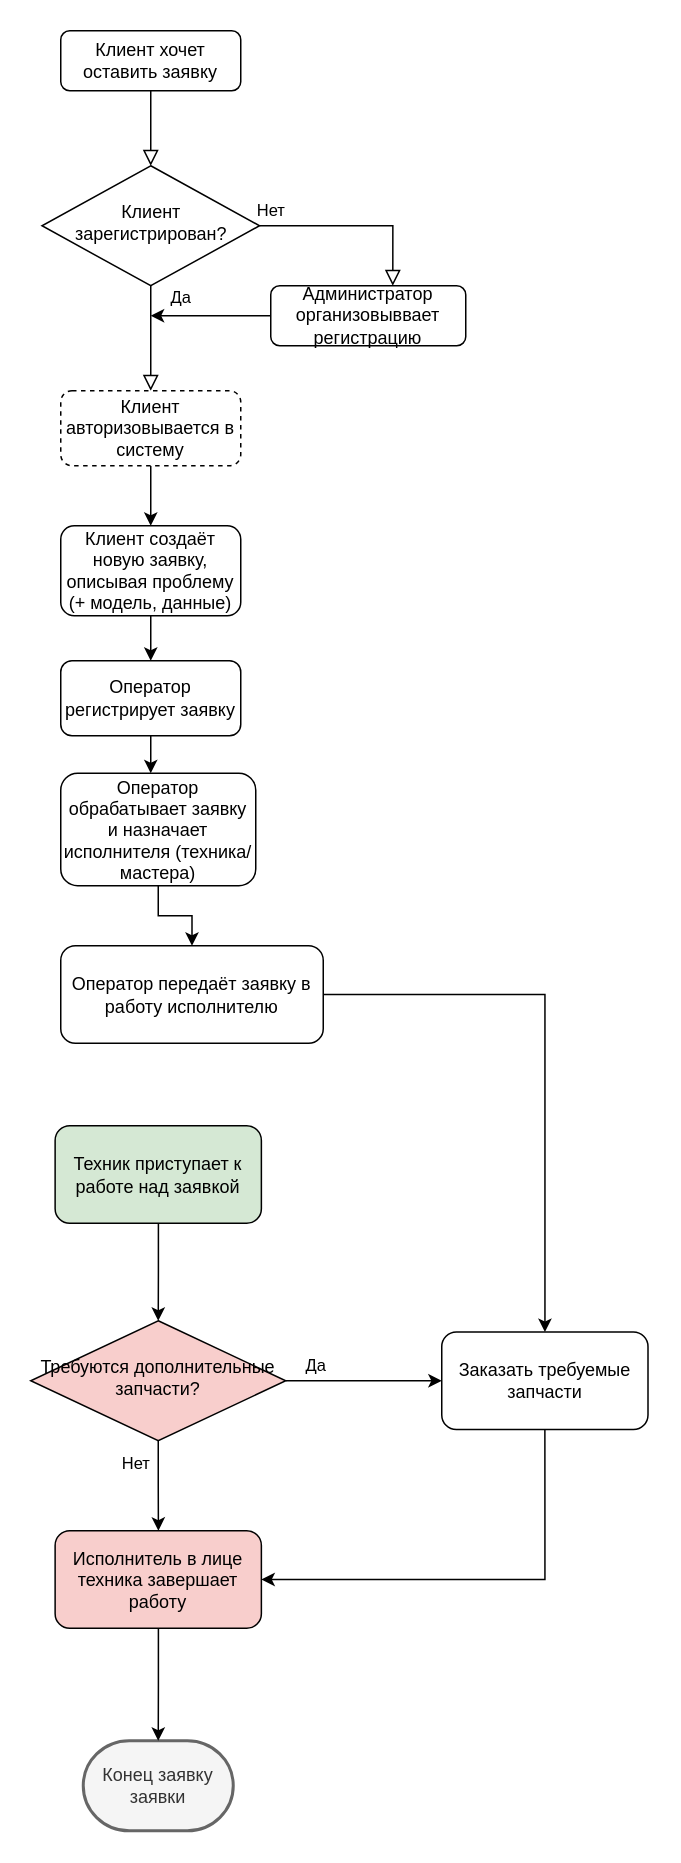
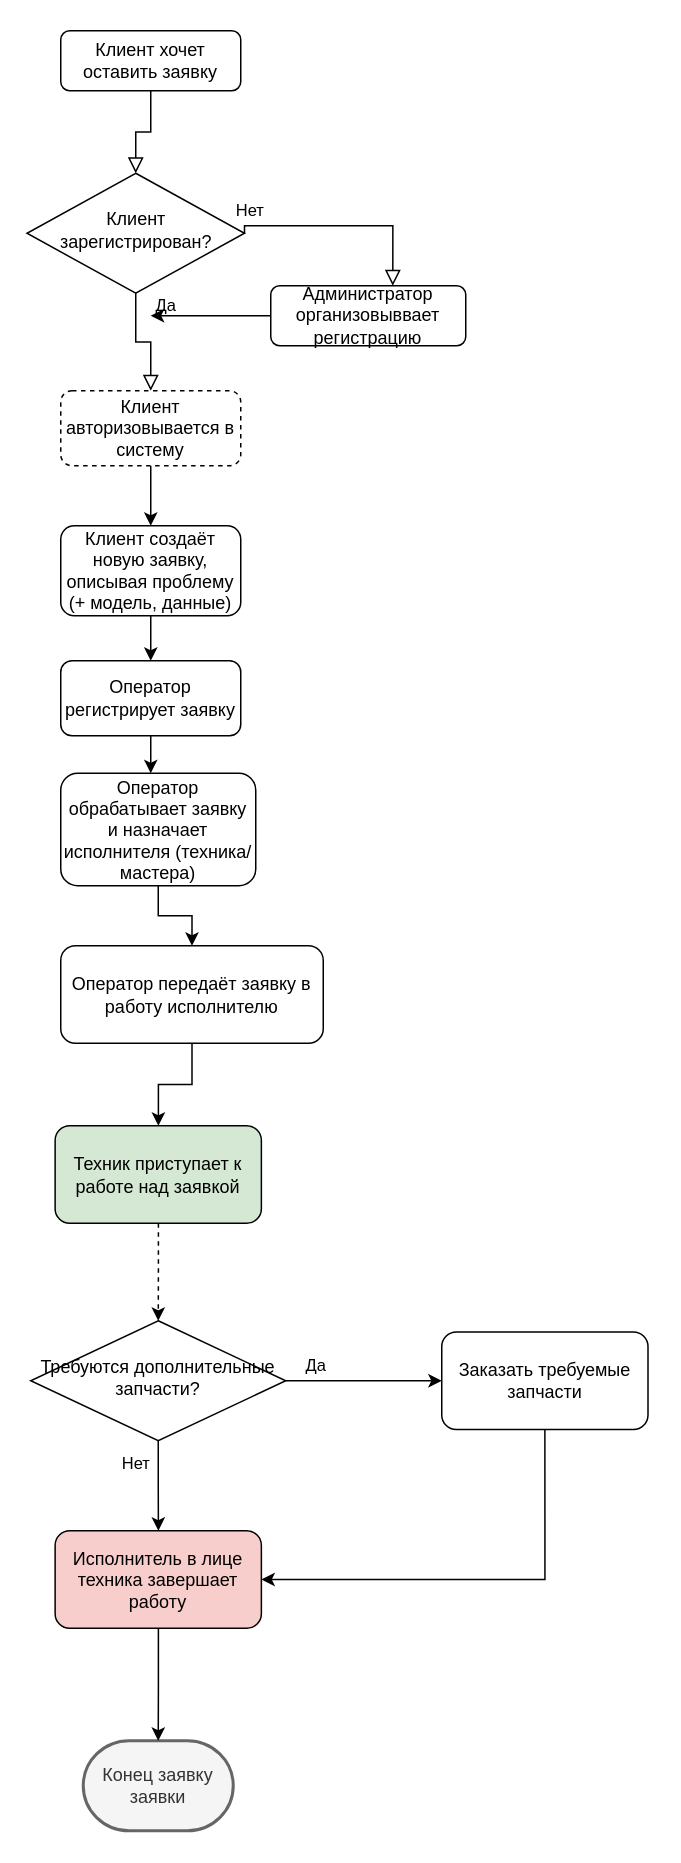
(151, 226) -> (136, 233)
(545, 1048) -> (181, 1085)
(158, 1269) -> (158, 1269)
(158, 1381) -> (158, 1381)
